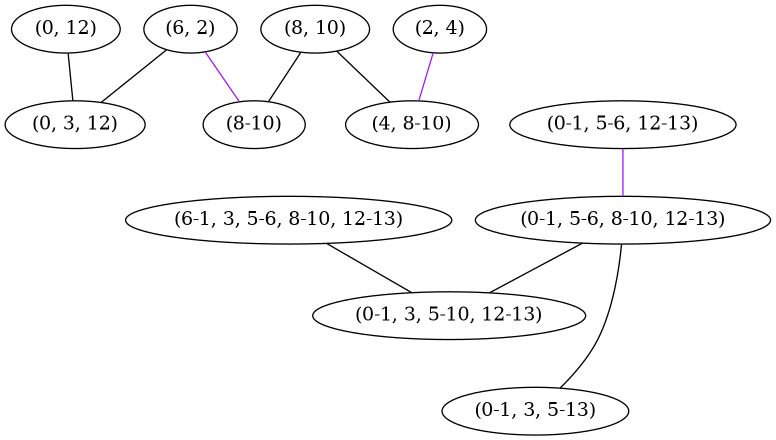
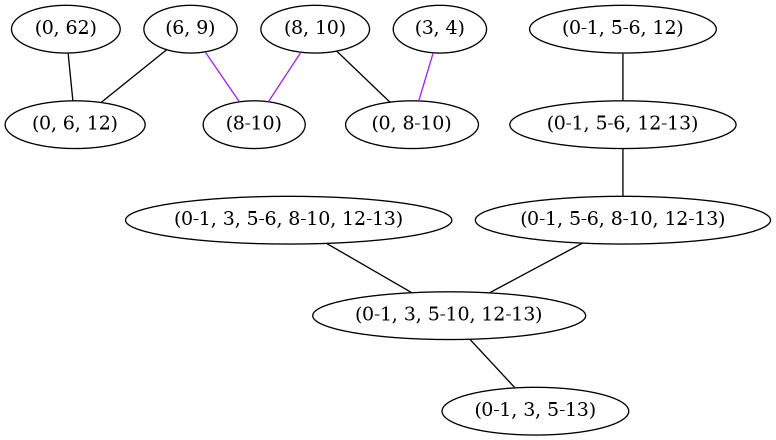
(66, 29) -> (66, 29)
(191, 29) -> (191, 29)
(440, 29) -> (440, 29)
none -> (623, 29)
(285, 77) -> (285, 77)
(75, 125) -> (75, 125)
(412, 125) -> (412, 125)
(623, 173) -> (623, 173)
(289, 220) -> (289, 220)
(605, 323) -> (492, 364)
